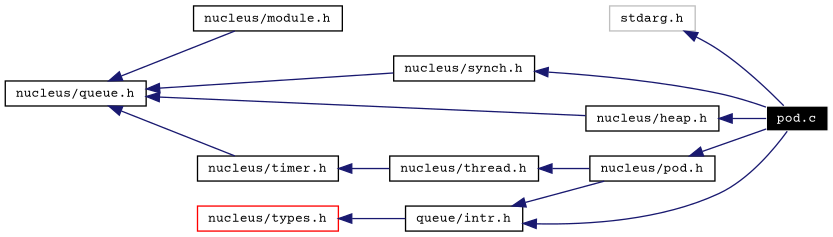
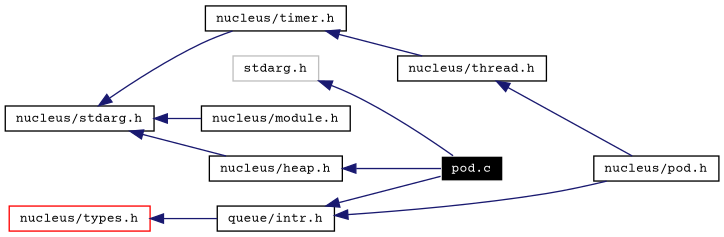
(464, 68) -> none
(76, 93) -> (80, 118)
(734, 140) -> none
